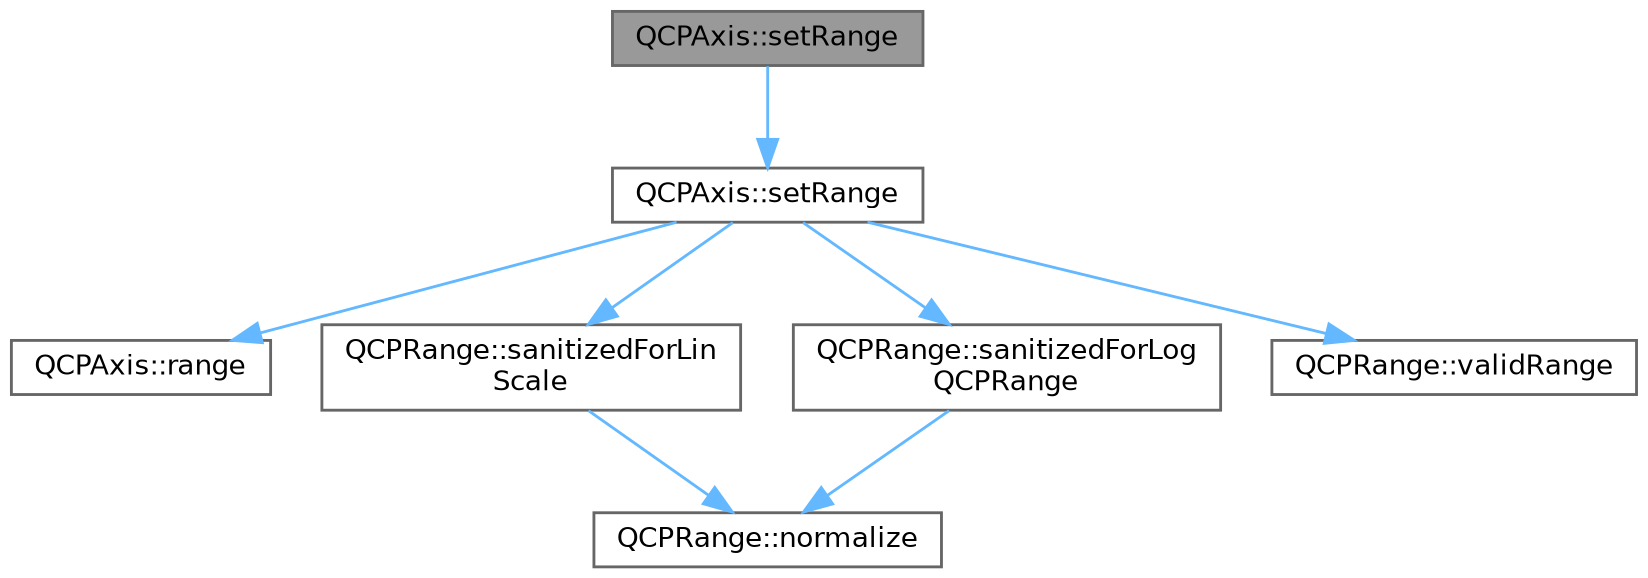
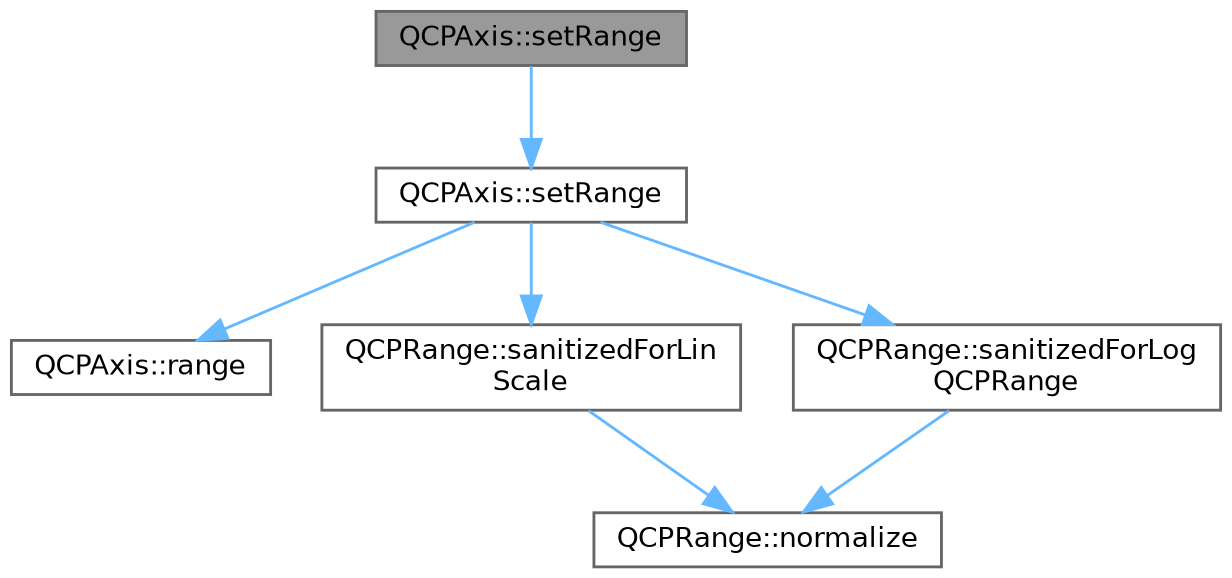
(1454, 367) -> none
